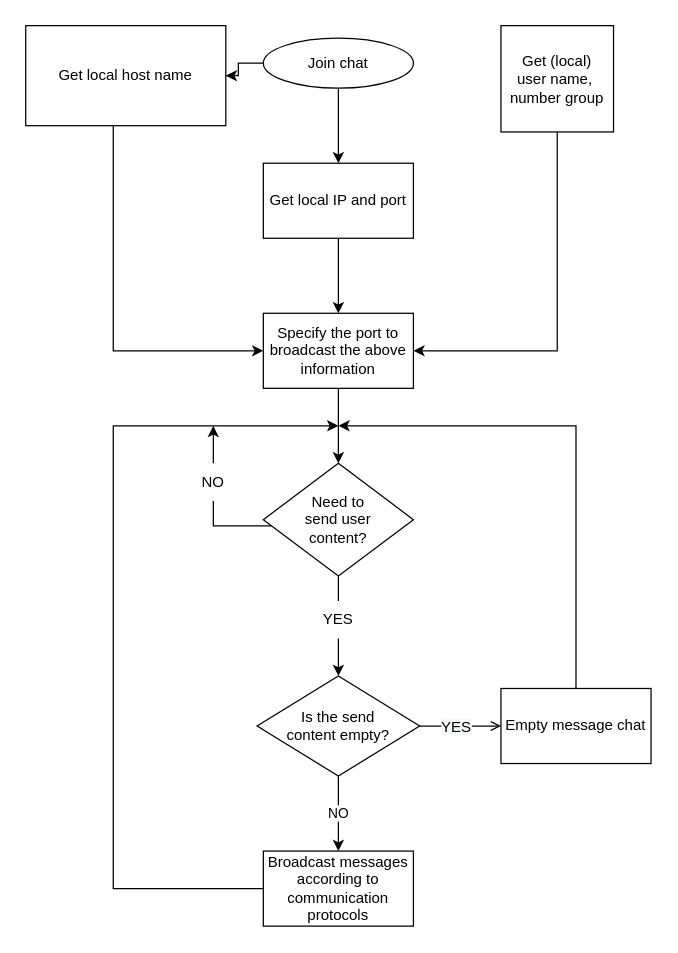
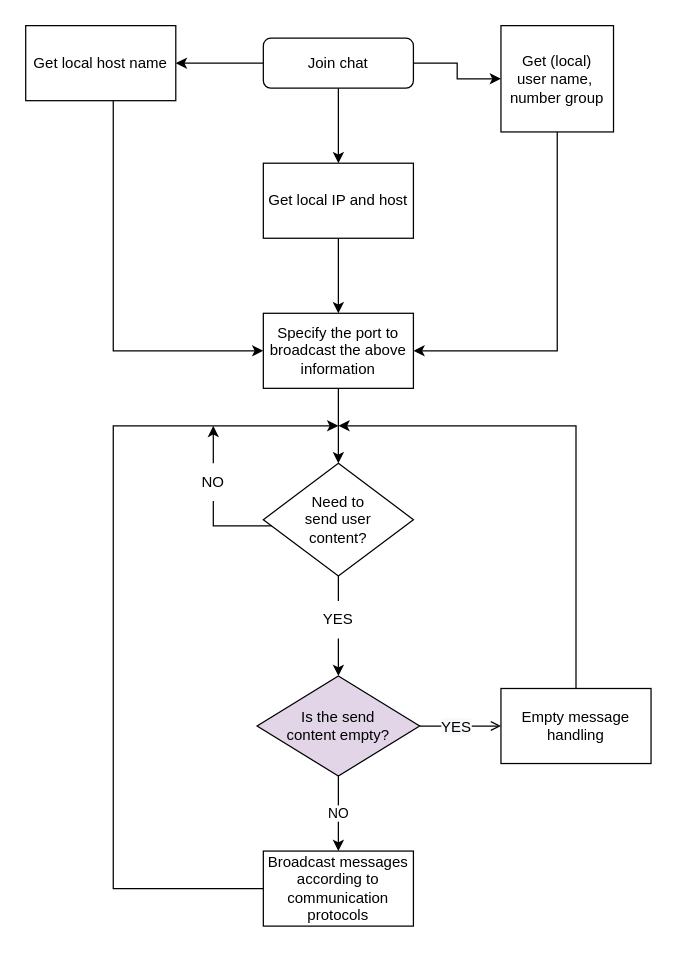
(338, 63) -> (338, 63)
none -> (457, 66)
(126, 76) -> (101, 63)
(338, 201) -> (338, 201)
(338, 726) -> (338, 726)
(576, 726) -> (576, 726)
